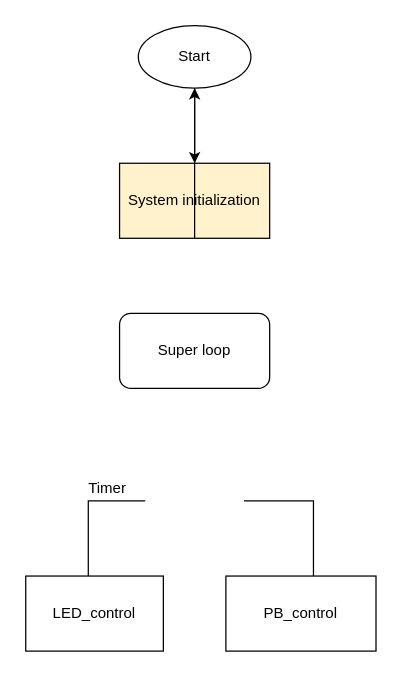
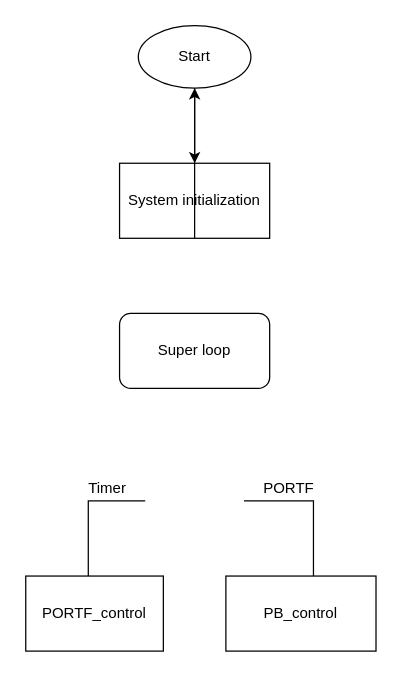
(194, 201) -> (194, 201)
none -> (288, 488)
(94, 613) -> (94, 613)
